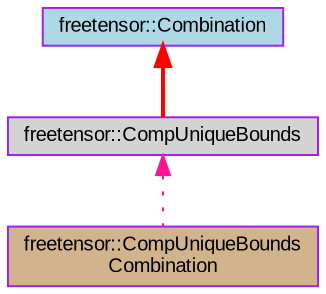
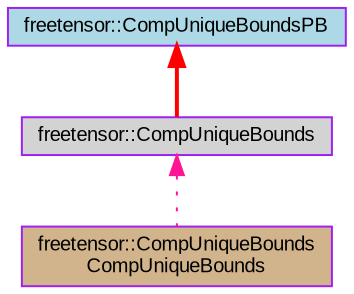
(163, 27) -> (177, 27)
(163, 256) -> (177, 256)
